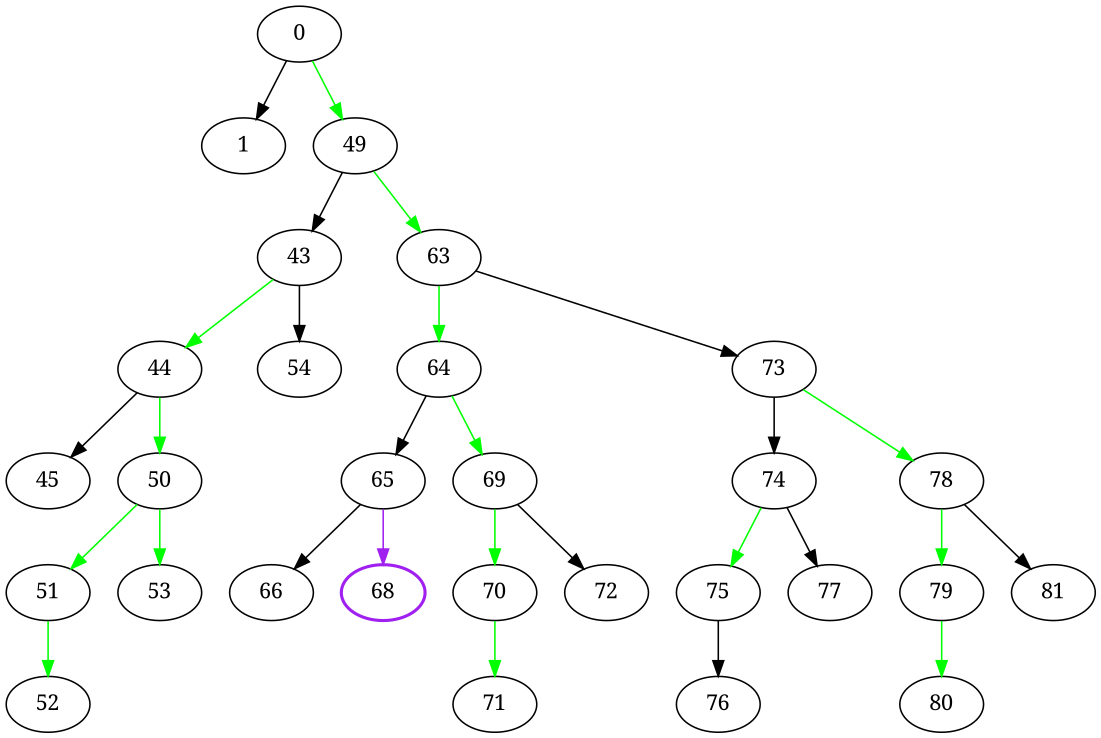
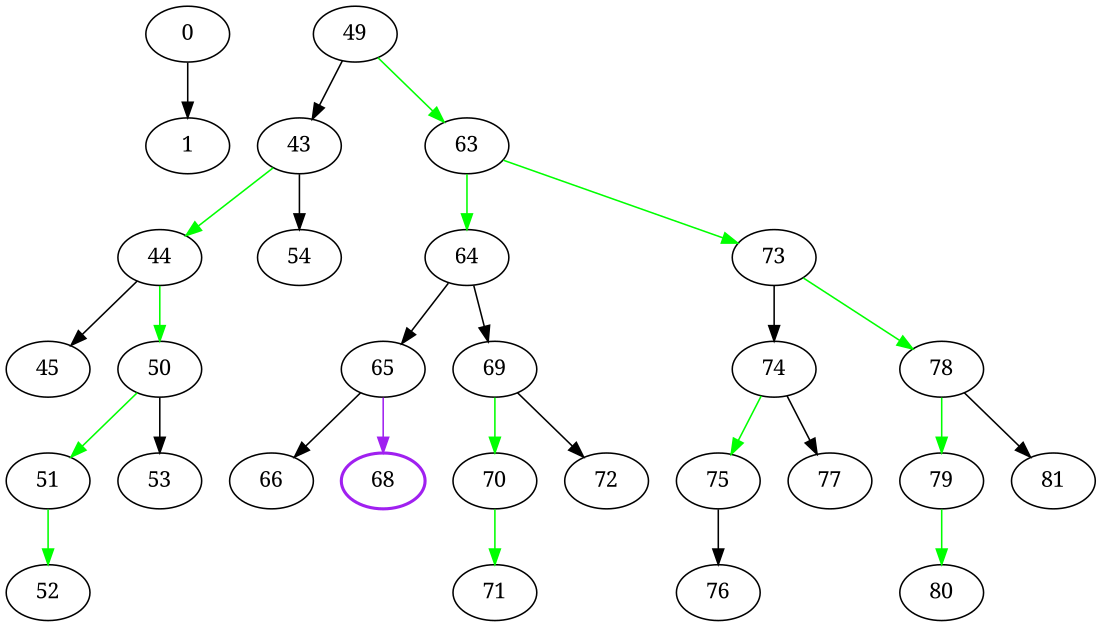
(324, 83) -> none
(599, 311) -> (613, 199)
(463, 418) -> (479, 306)
(160, 529) -> (160, 417)
